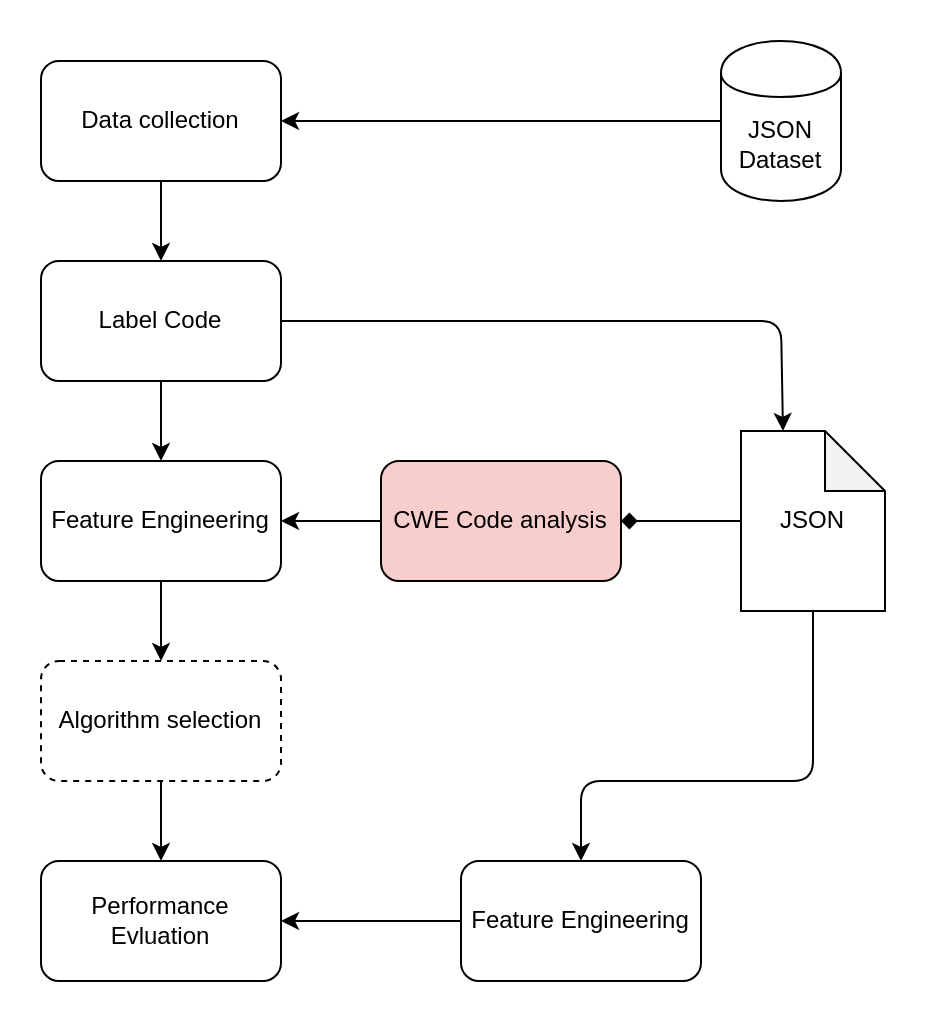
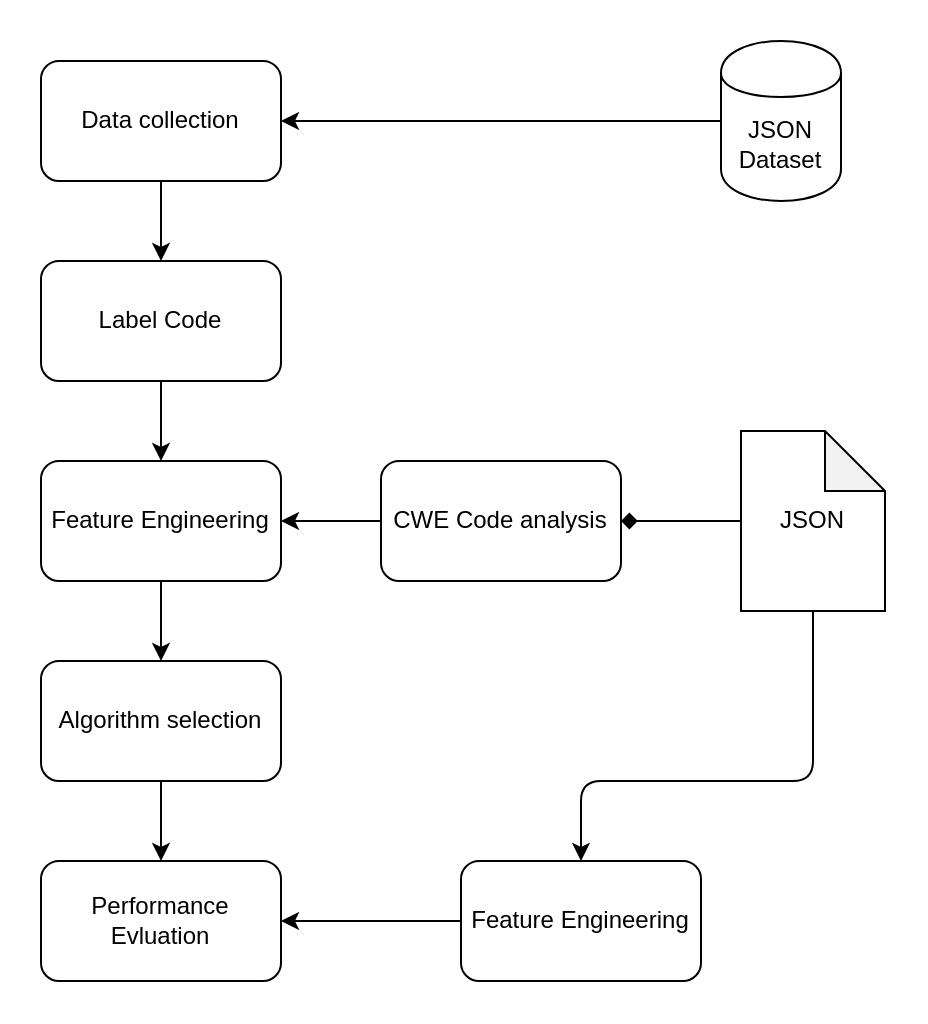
(572, 321) -> none
(501, 521) -> (501, 521)
(161, 721) -> (161, 721)
